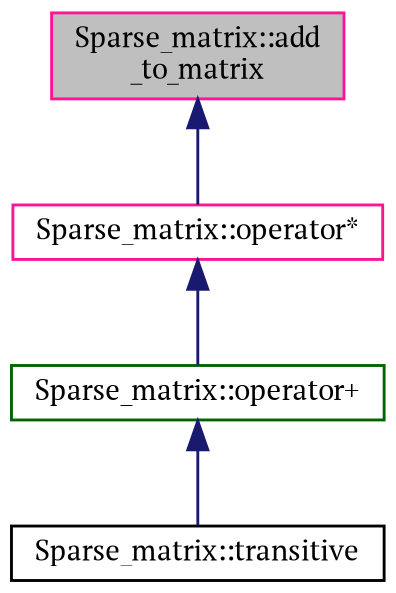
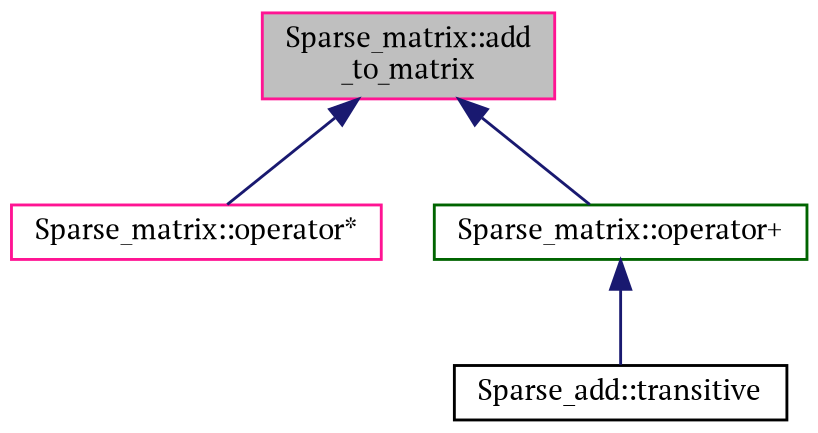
(198, 327) -> (536, 161)
(198, 553) -> (621, 393)
